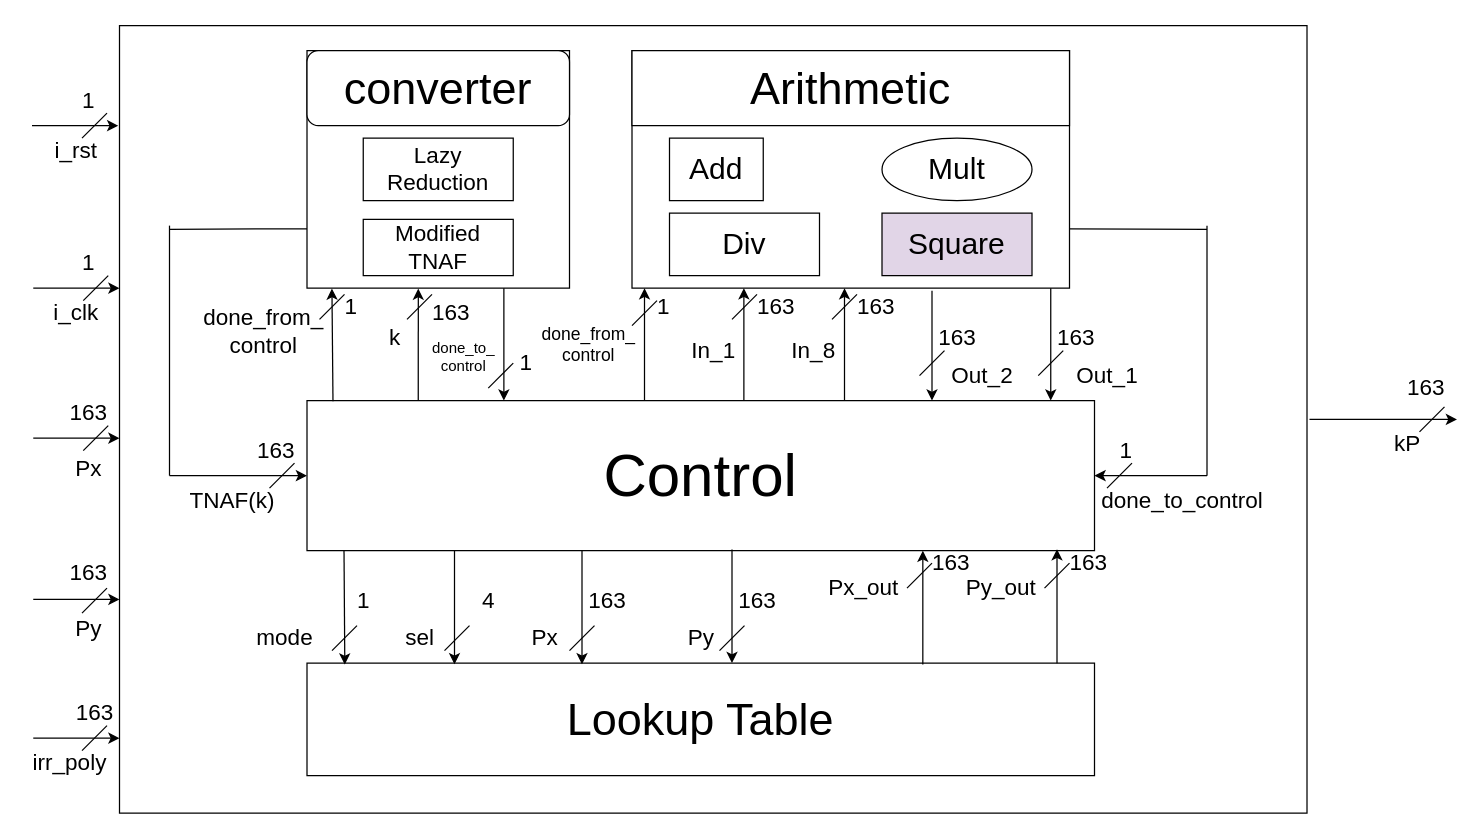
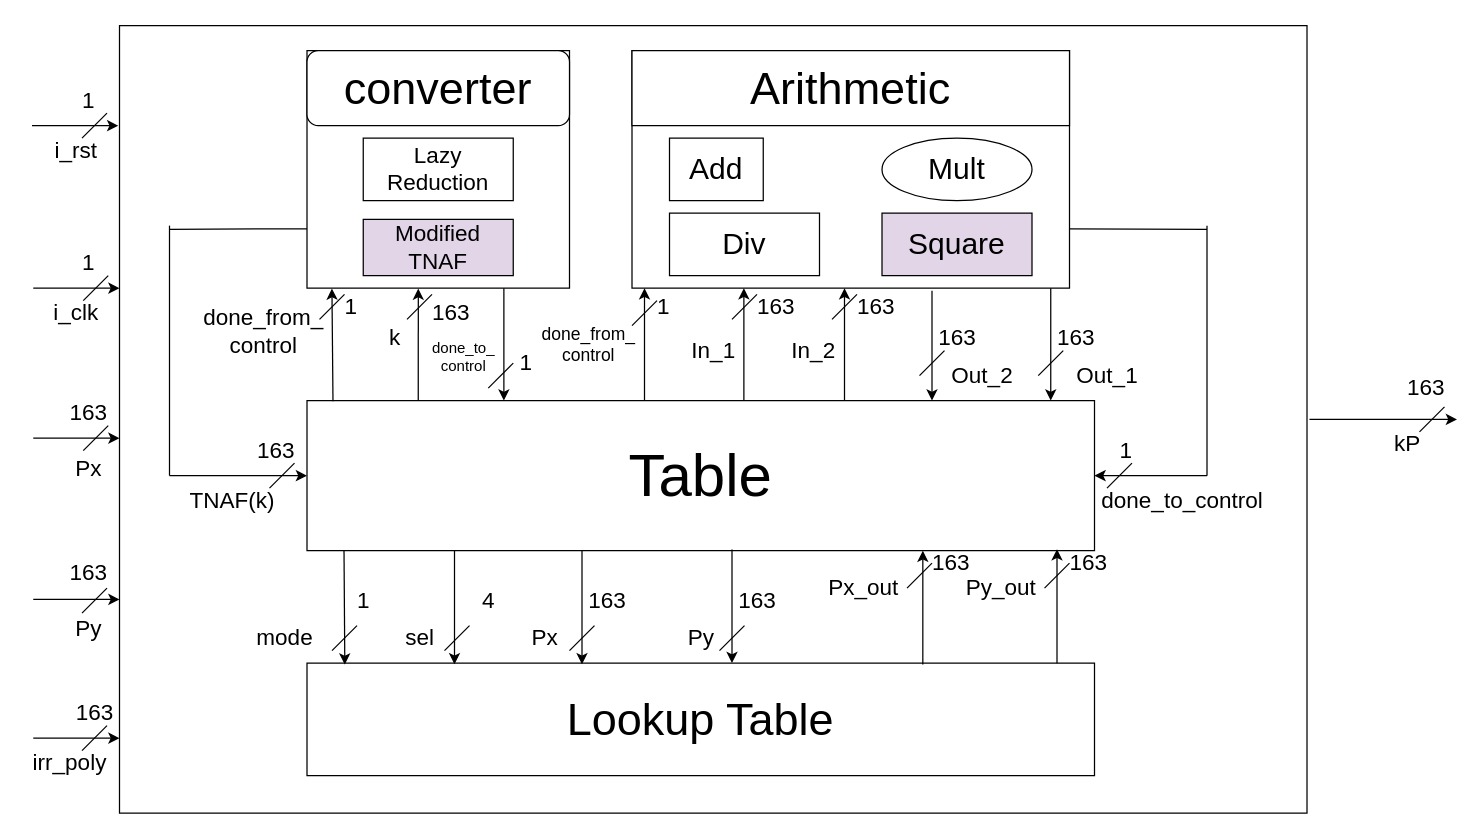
(438, 248) -> (438, 248)
(814, 351) -> (814, 351)
(701, 476) -> (701, 476)
